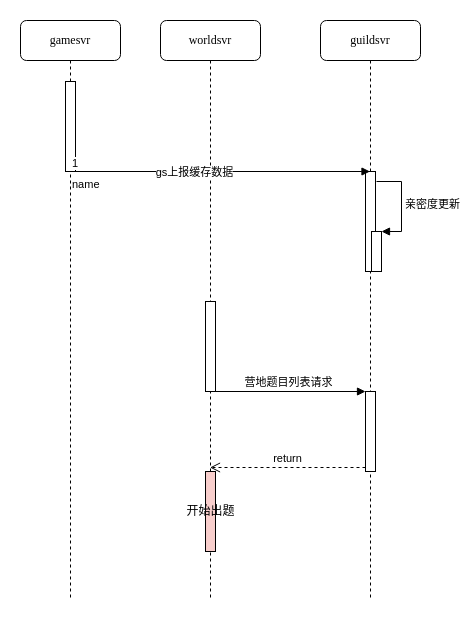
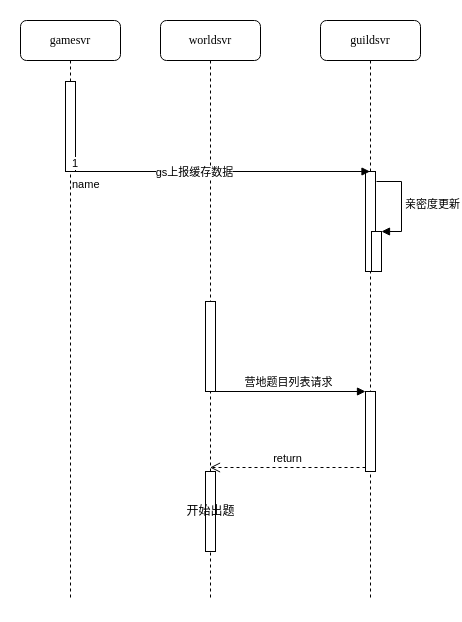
(211, 512) -> (211, 512)
